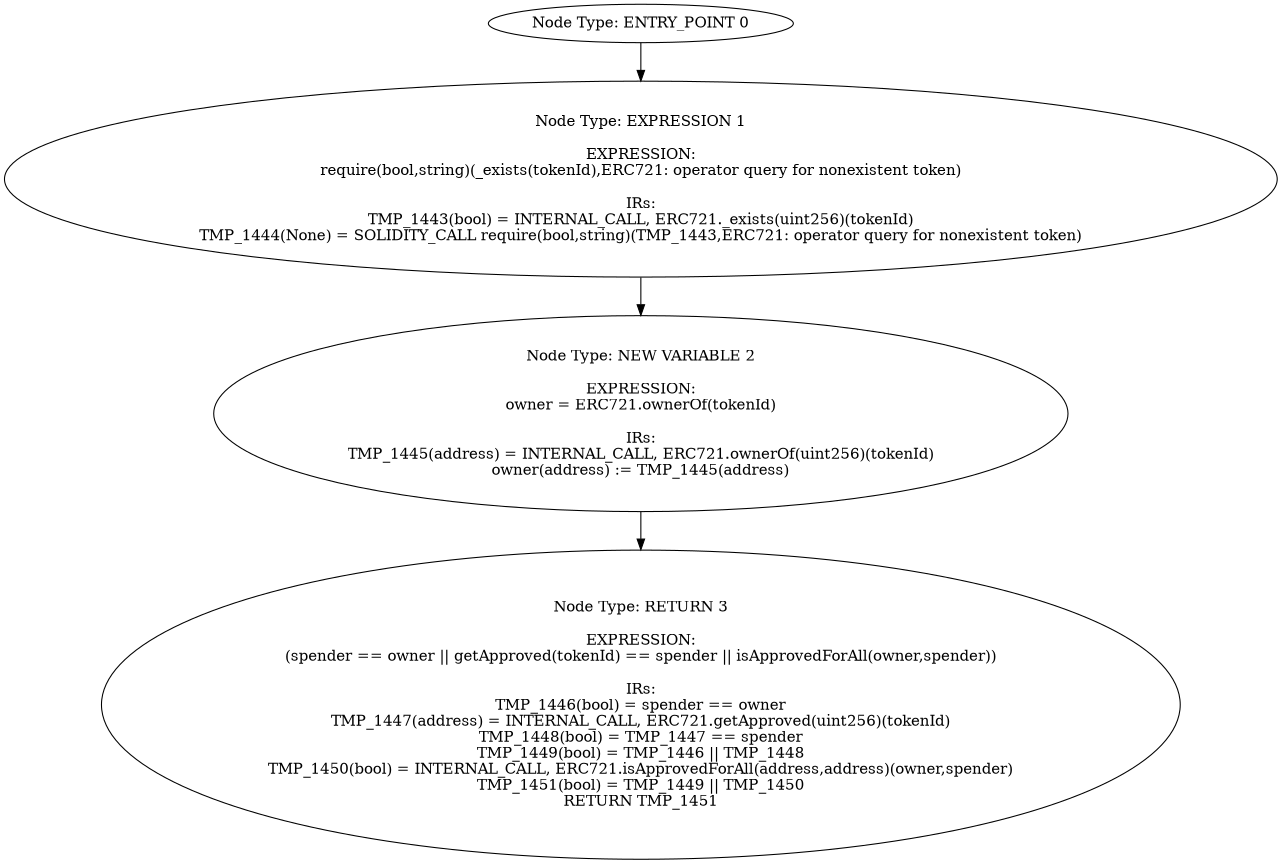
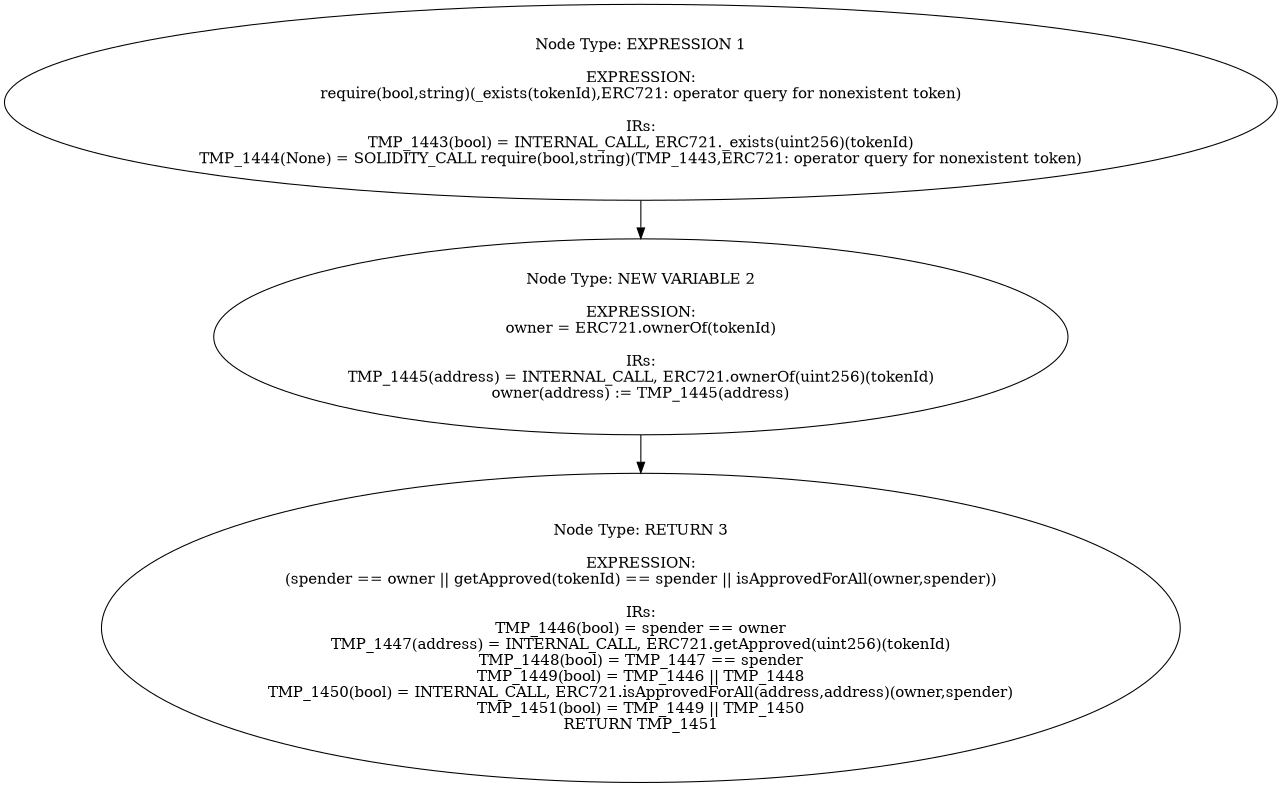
(641, 23) -> none
